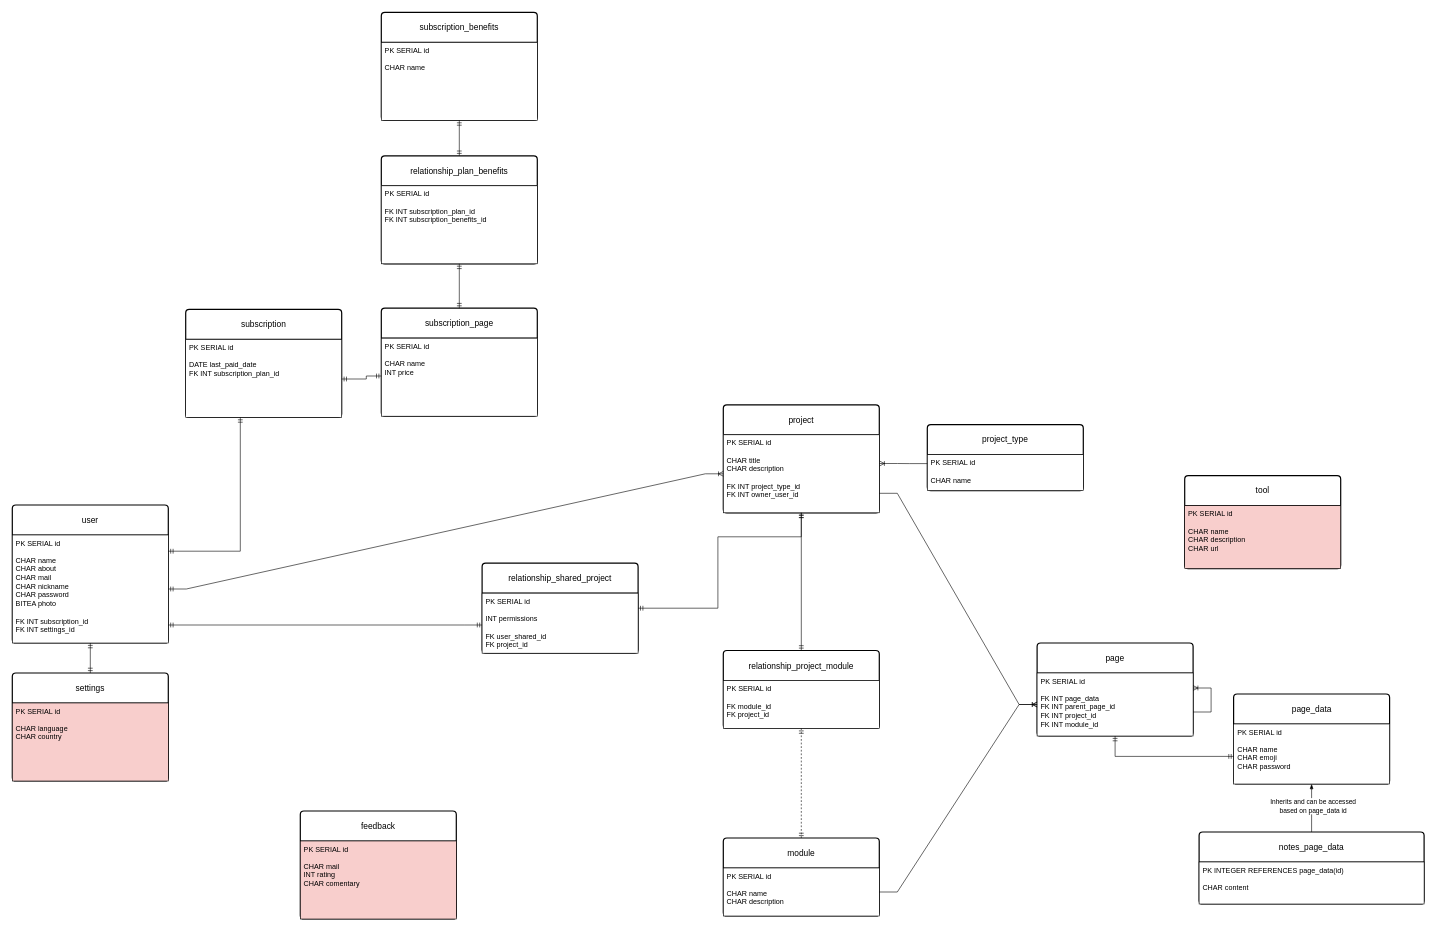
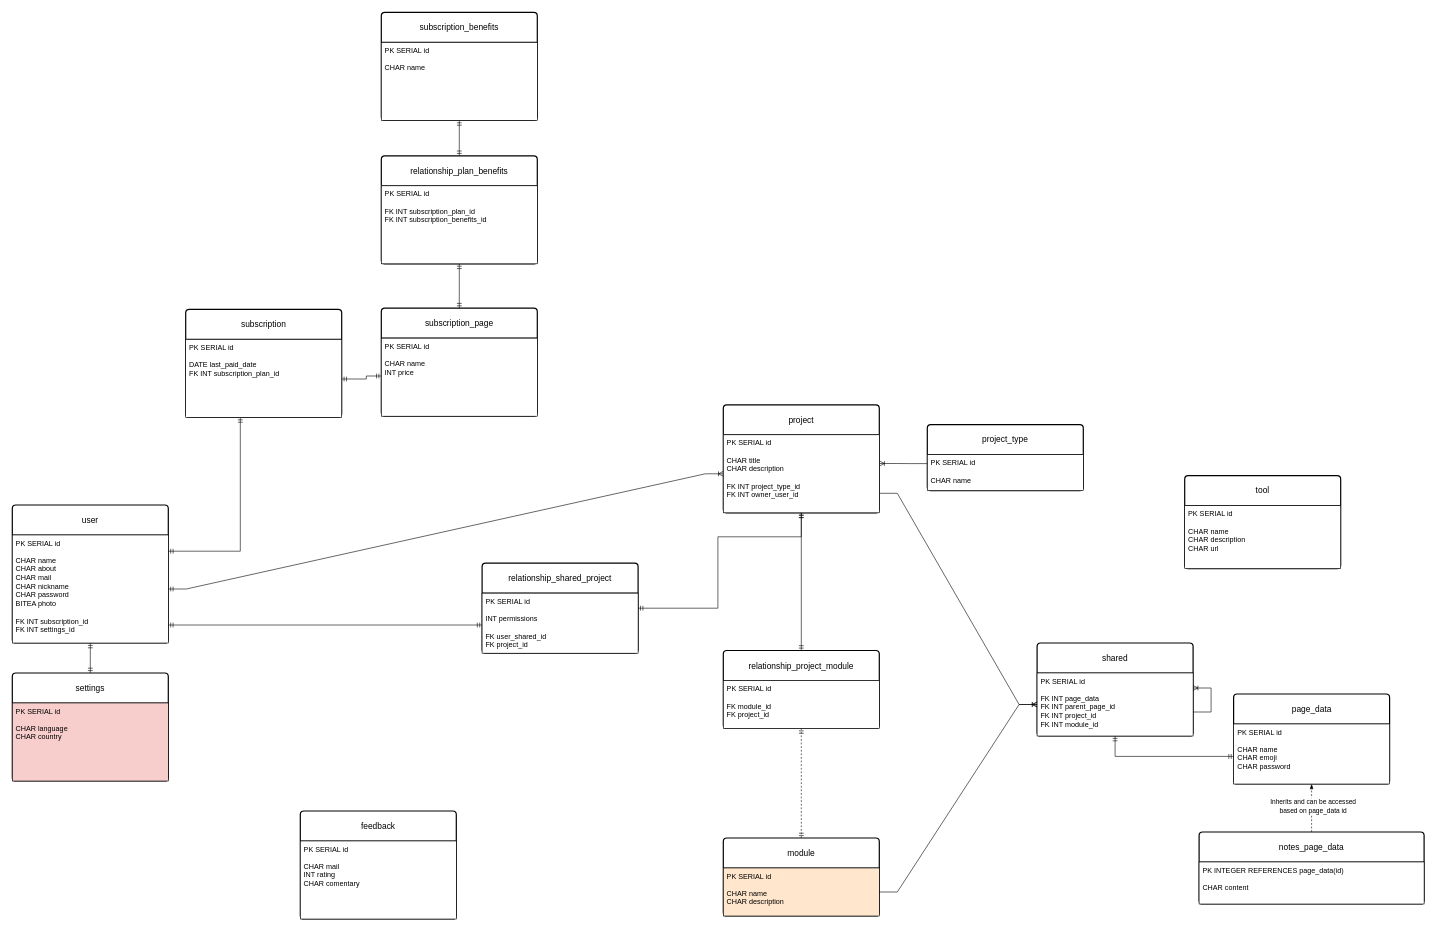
(1263, 537) -> (1263, 537)
(1115, 658) -> (1115, 658)
(1312, 822) -> (1312, 822)
(378, 880) -> (378, 880)
(801, 892) -> (801, 892)
